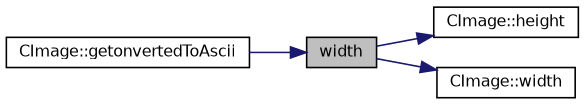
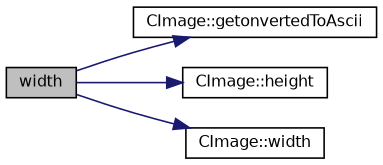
(270, 52) -> (125, 55)
